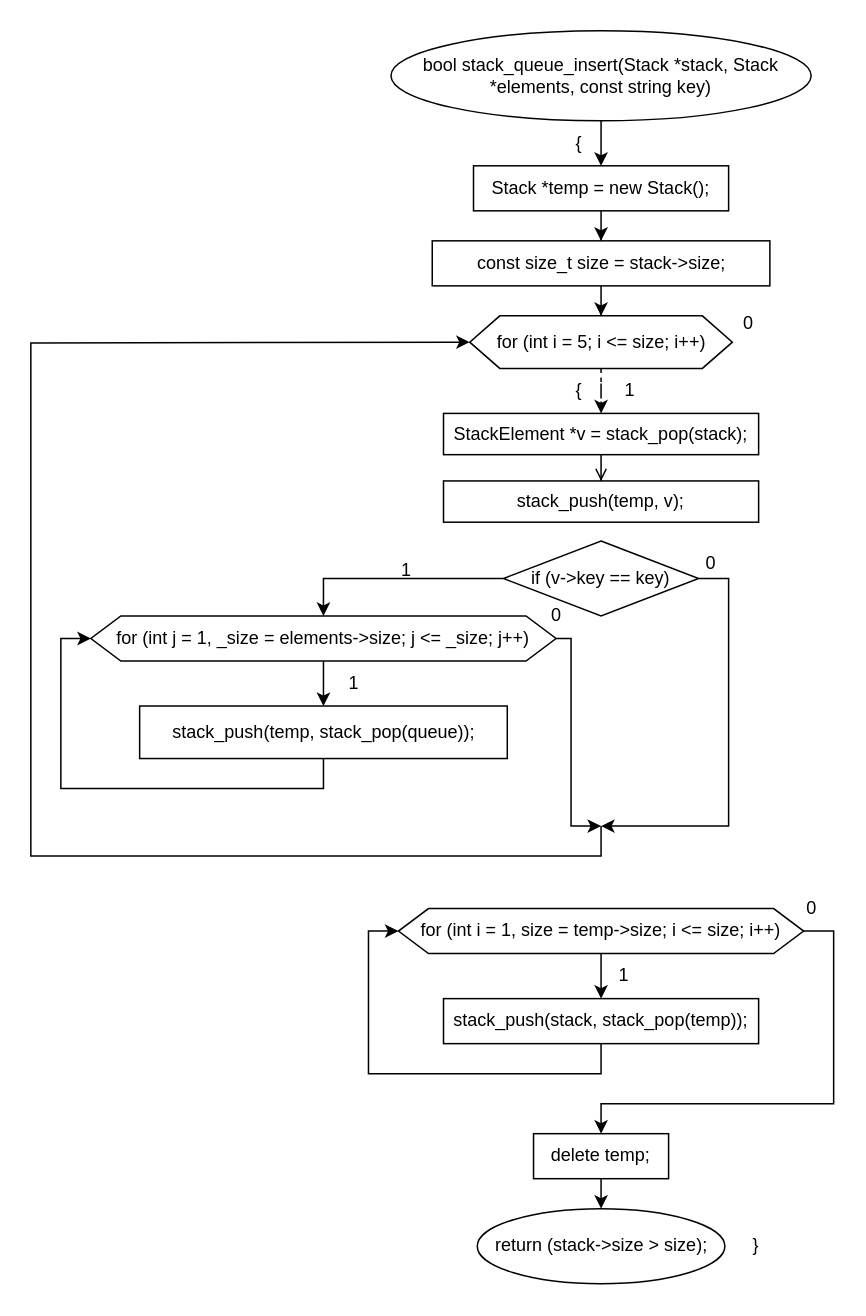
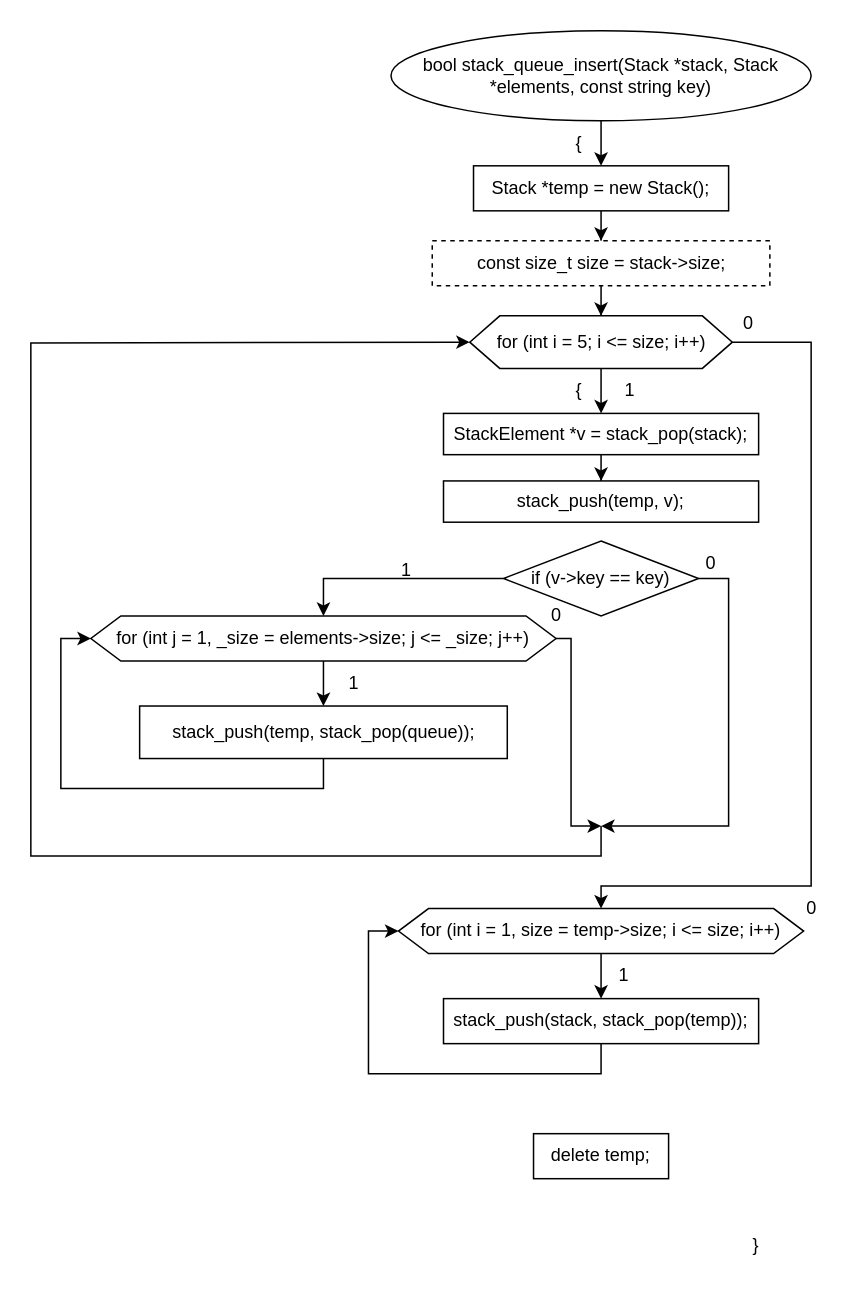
(601, 263) -> (601, 263)
(601, 377) -> (601, 377)
(601, 471) -> (601, 469)
none -> (811, 685)
(808, 1103) -> none
(601, 1188) -> none
(601, 1246) -> none
